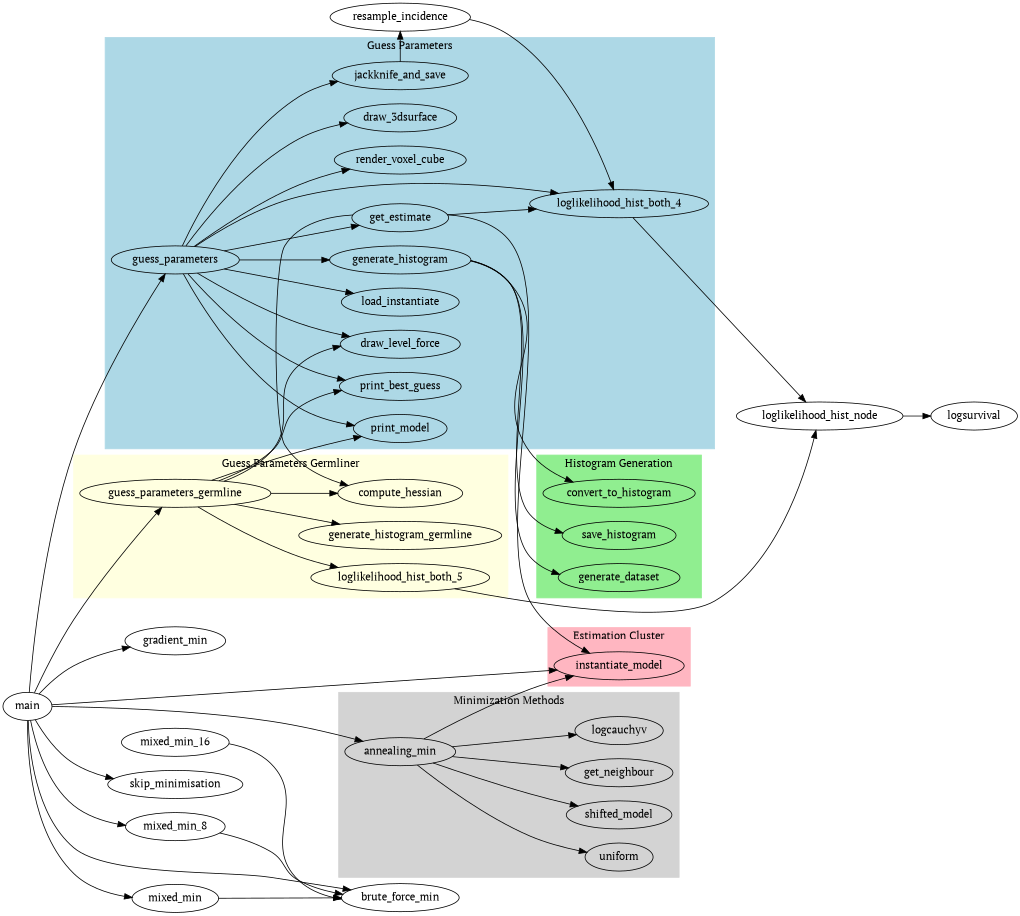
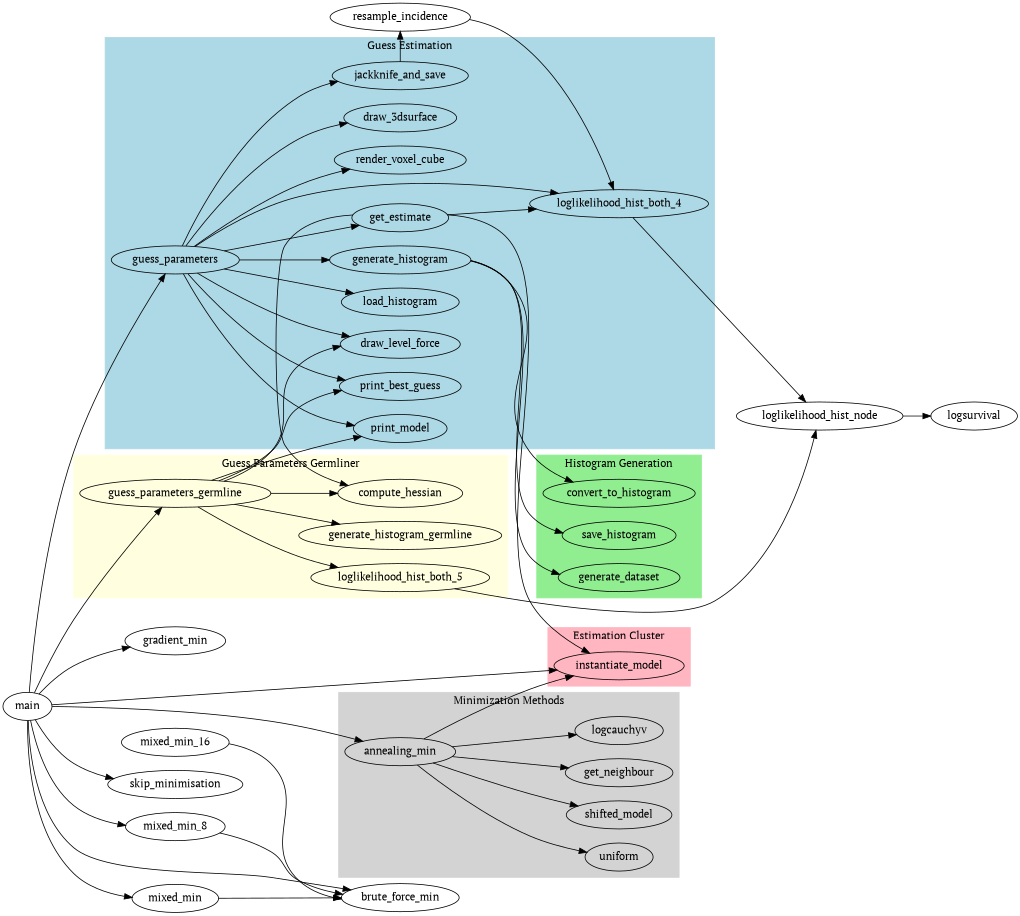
(410, 46) -> (410, 46)
(400, 302) -> (400, 302)
